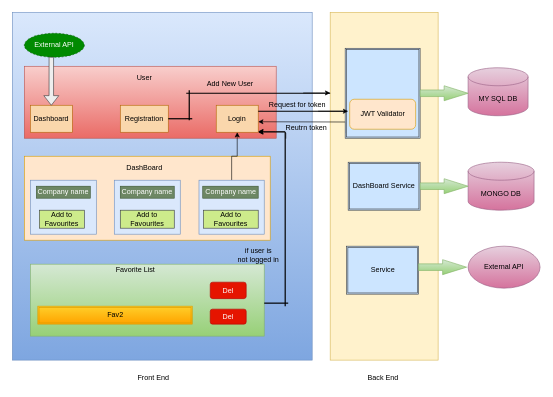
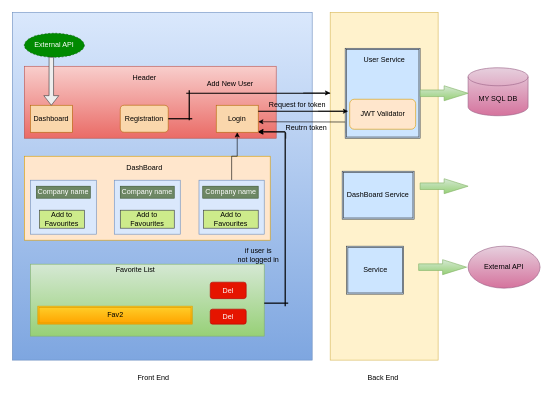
none -> (384, 60)
(145, 78) -> (145, 78)
(144, 119) -> (144, 119)
(384, 186) -> (378, 195)
(501, 186) -> none
(383, 270) -> (375, 270)
